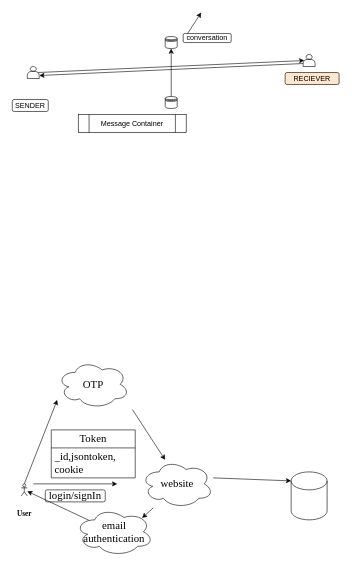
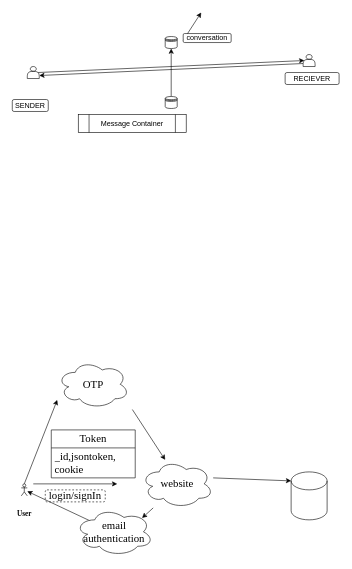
(312, 78) -> (312, 78)
(75, 496) -> (75, 496)
